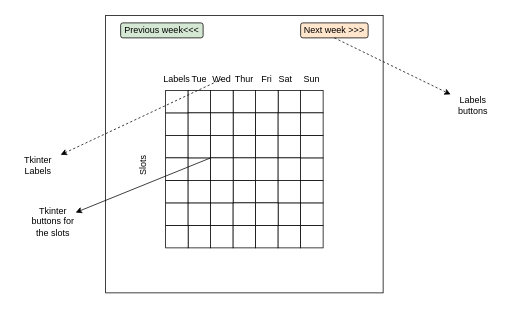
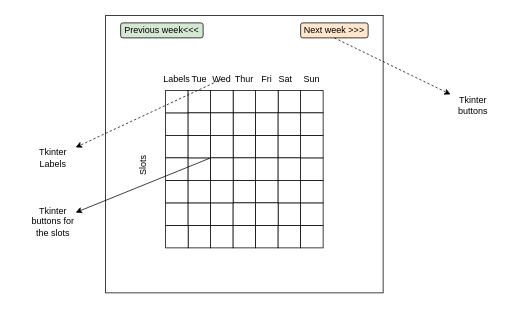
(473, 105) -> (473, 105)
(38, 165) -> (53, 158)
